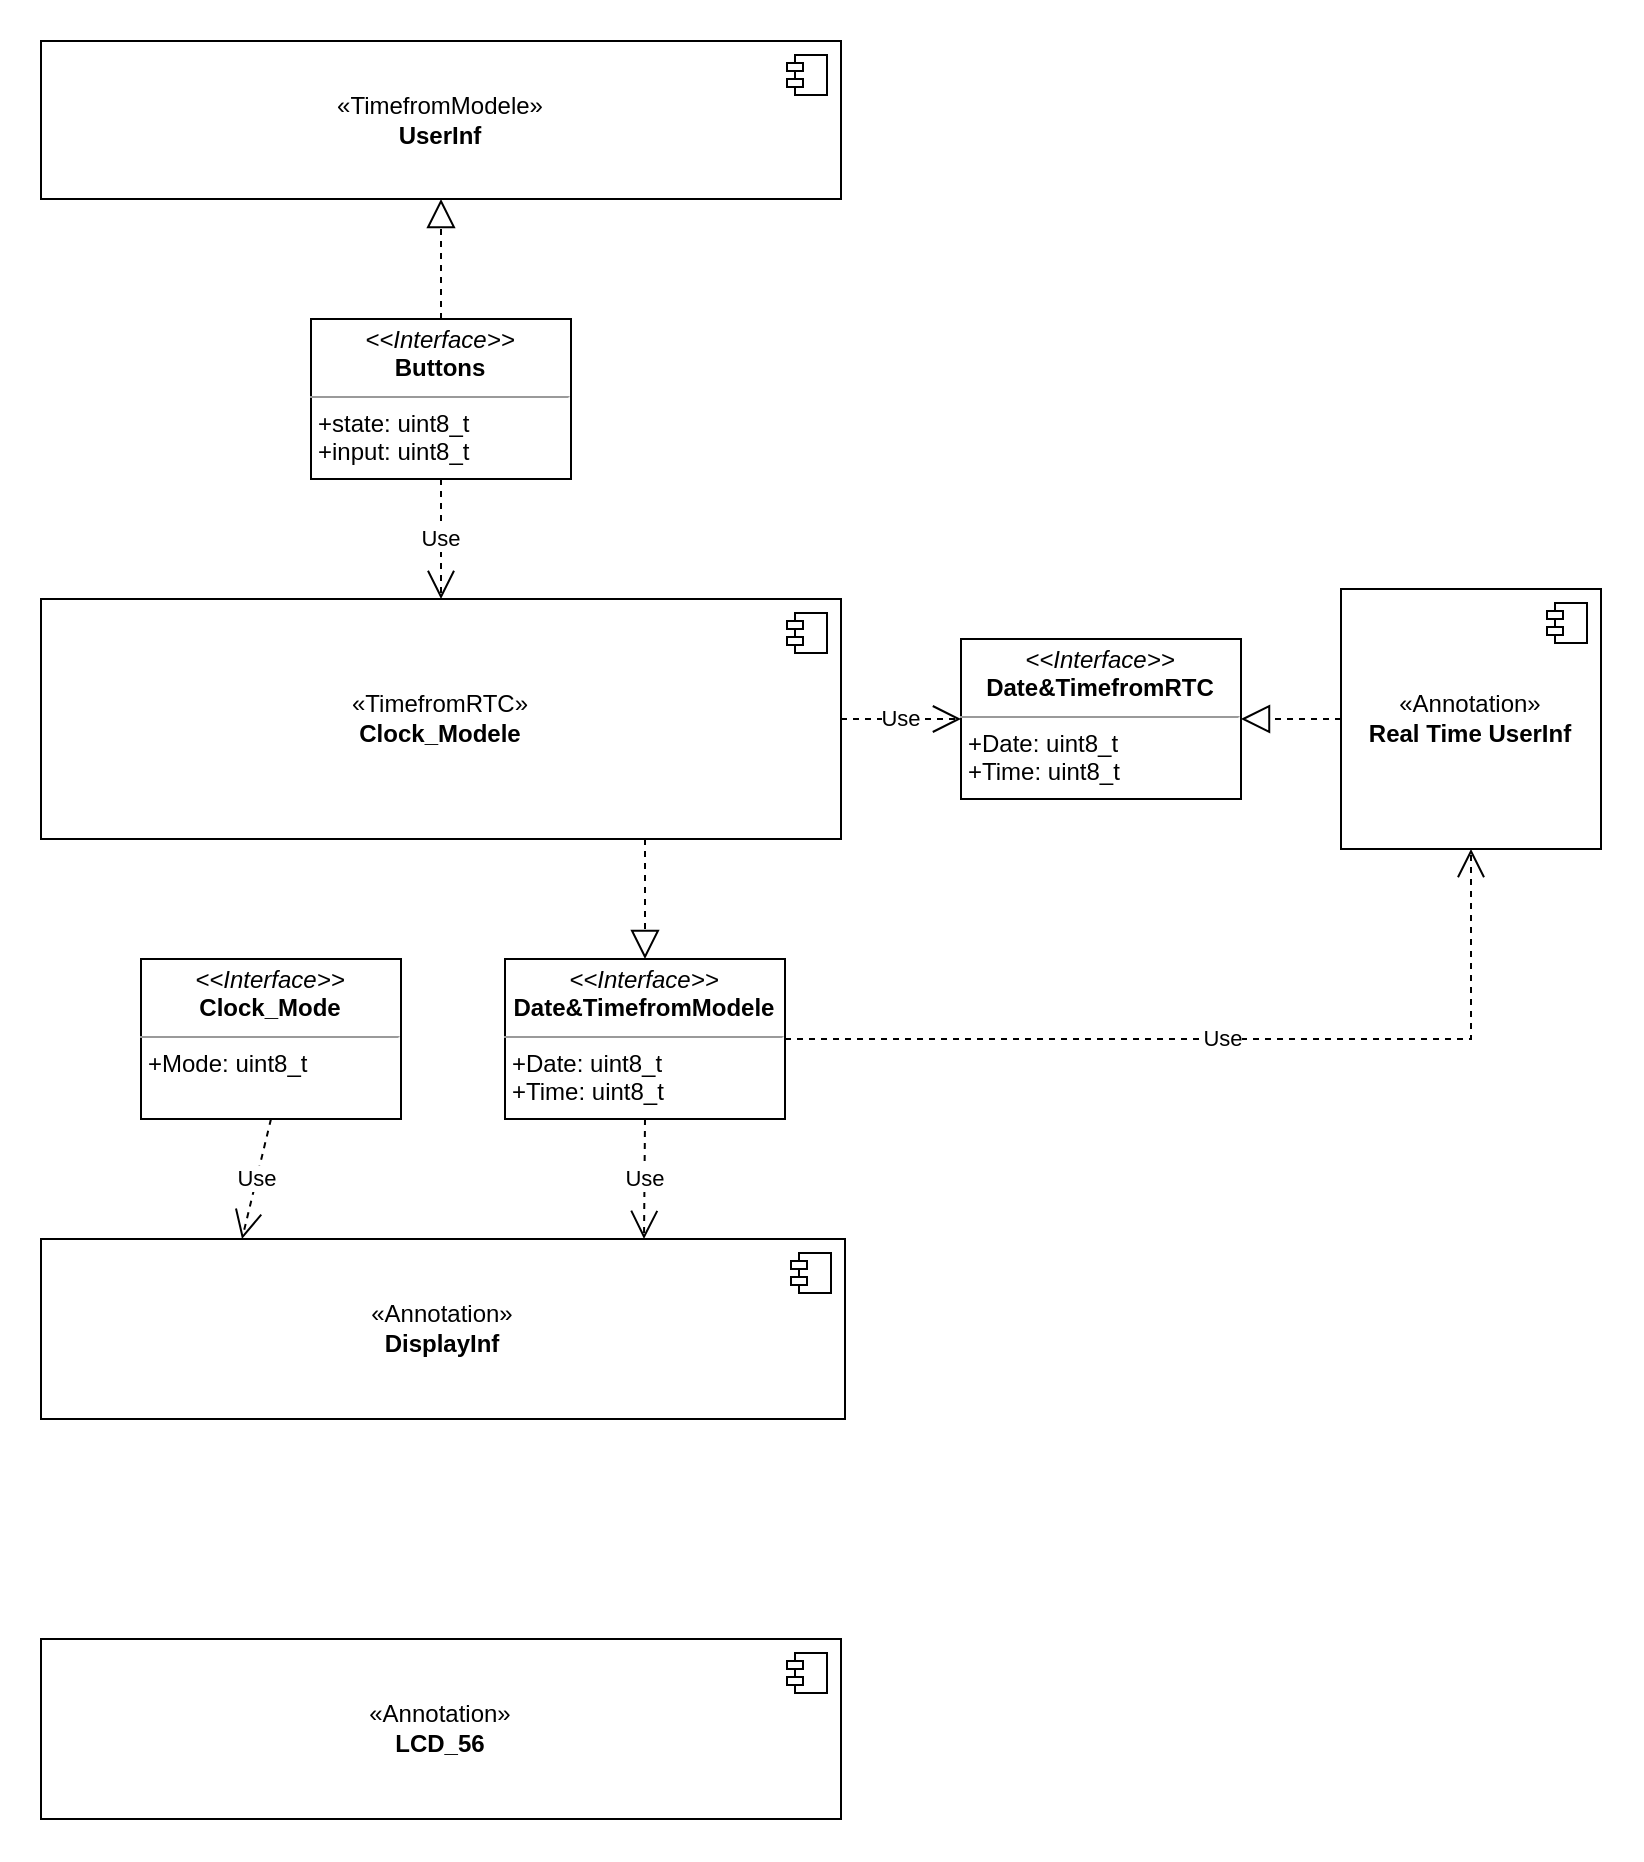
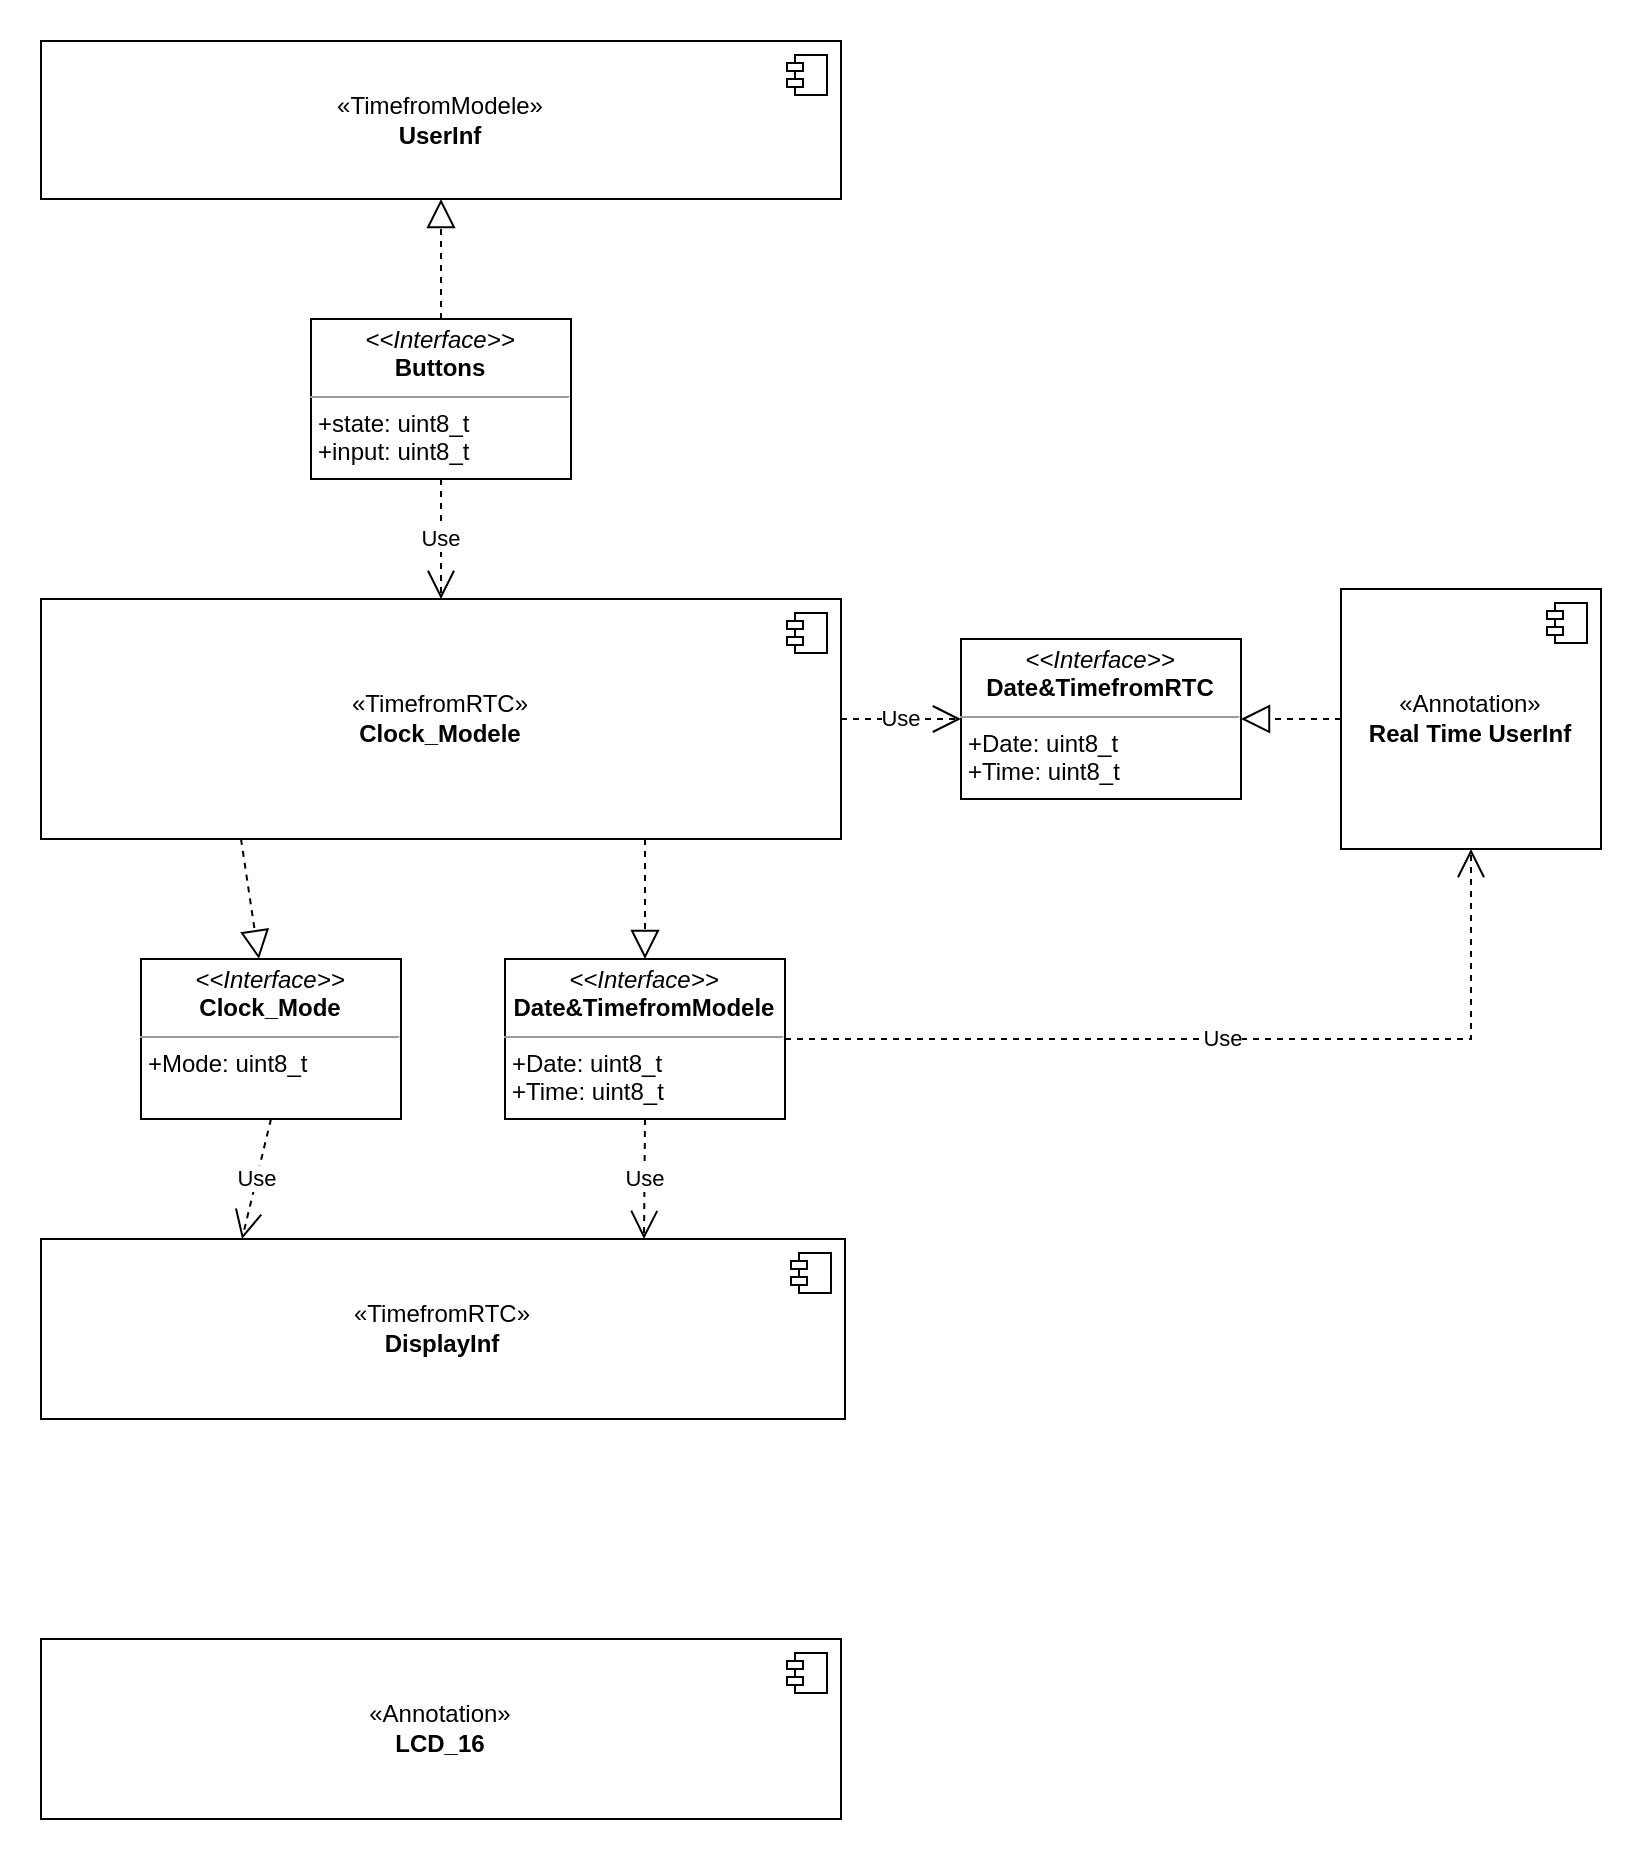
none -> (248, 885)
(443, 1329) -> (443, 1329)
(441, 1729) -> (441, 1729)
